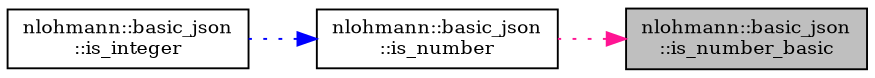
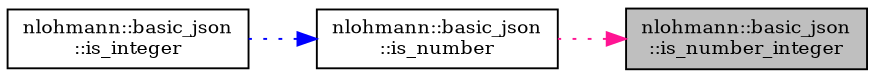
(747, 39) -> (747, 39)
